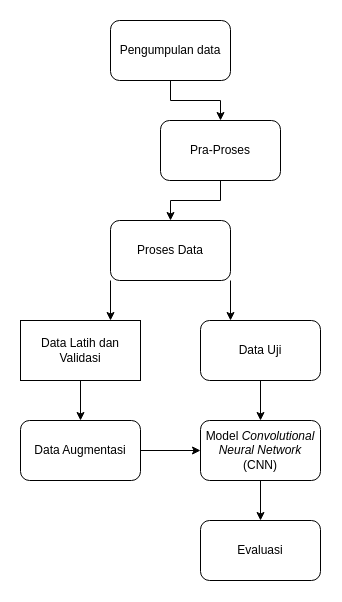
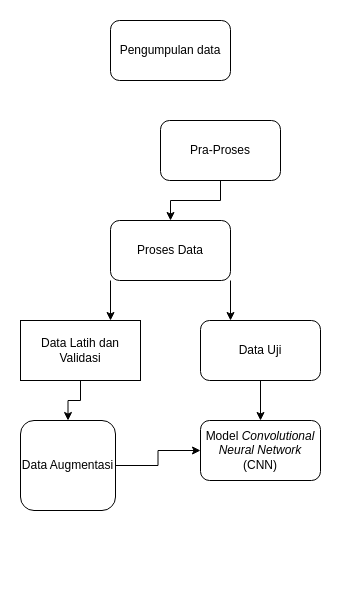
(192, 101) -> none
(81, 451) -> (68, 466)
(261, 497) -> none
(261, 551) -> none
